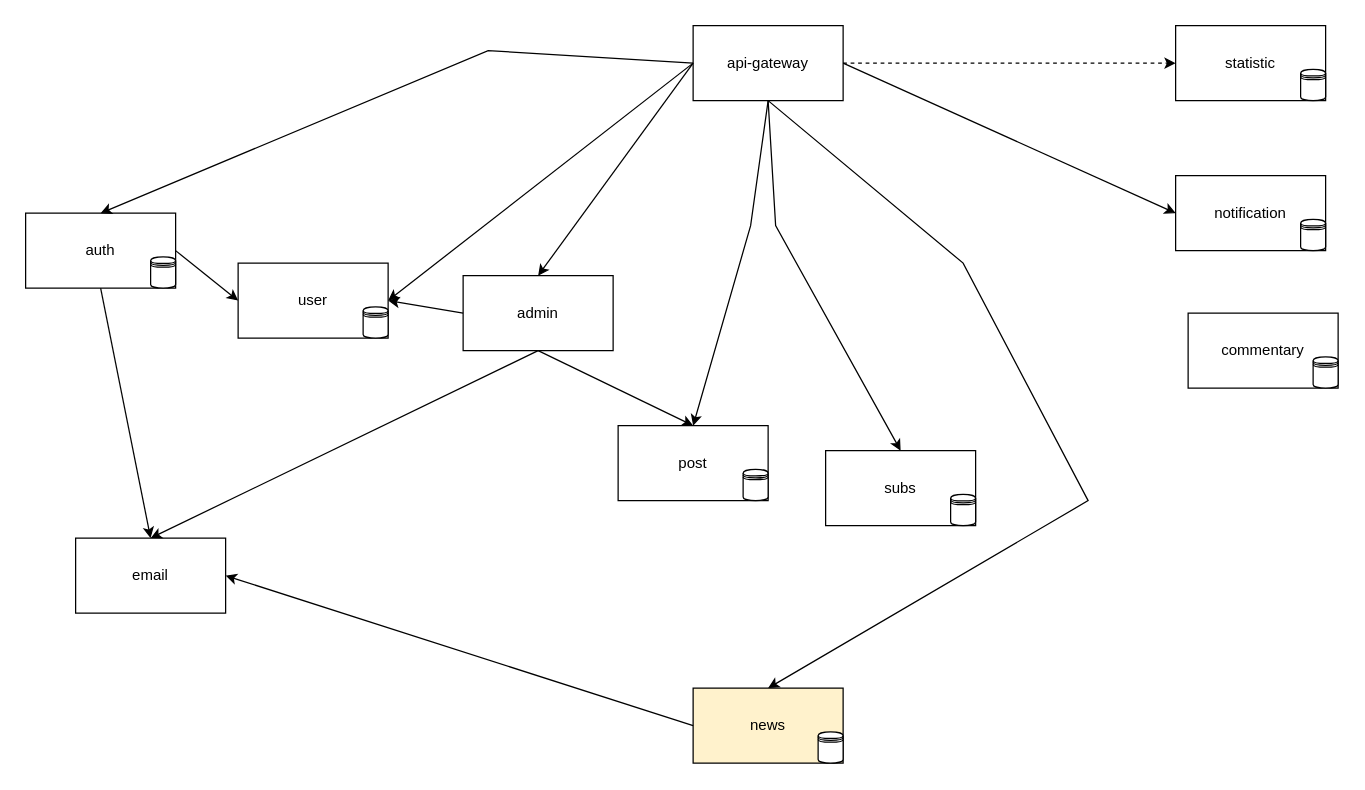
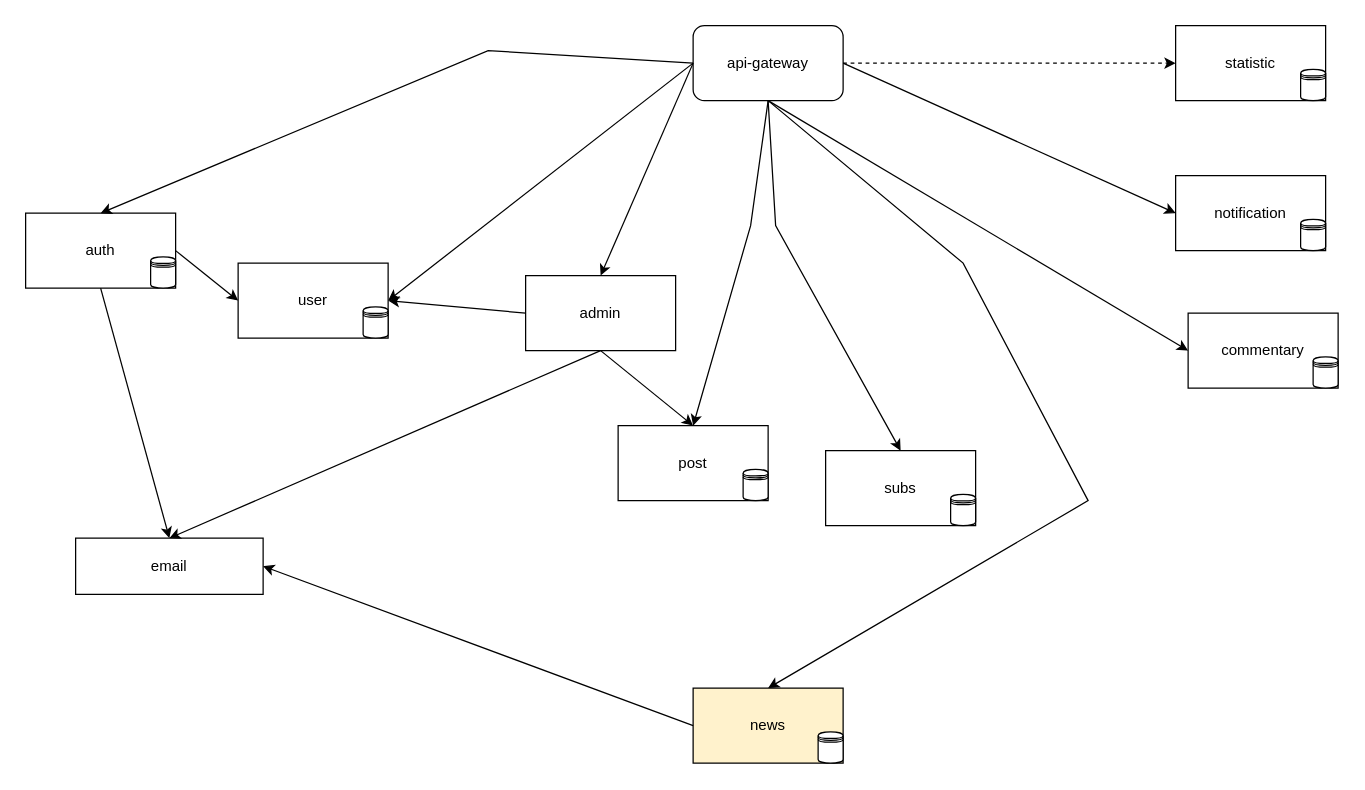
(768, 63) -> (768, 63)
none -> (979, 226)
(538, 313) -> (601, 313)
(151, 576) -> (169, 566)
